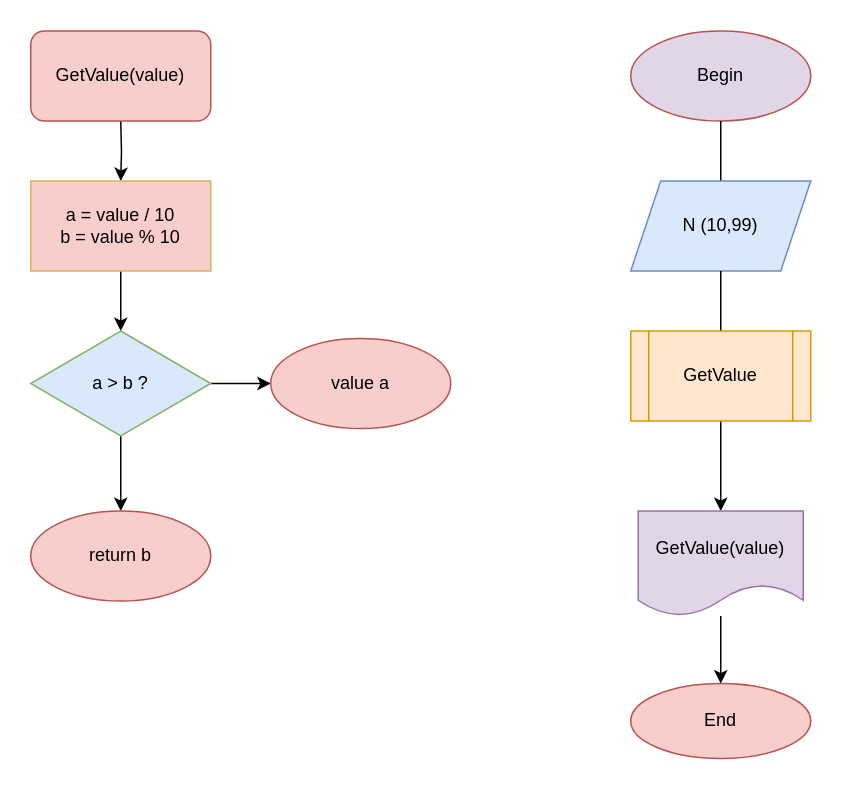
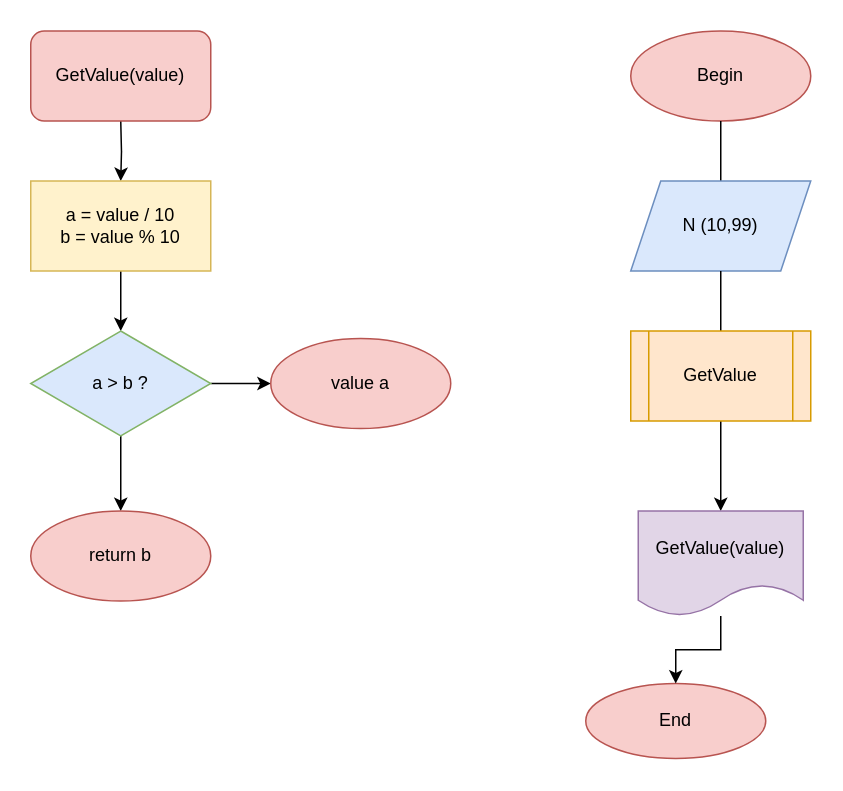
(721, 76) -> (721, 76)
(121, 226) -> (121, 226)
(721, 721) -> (676, 721)
